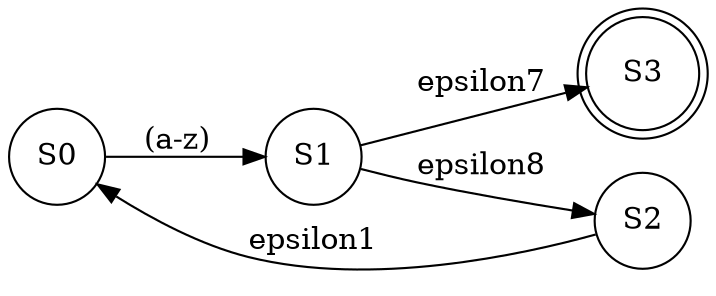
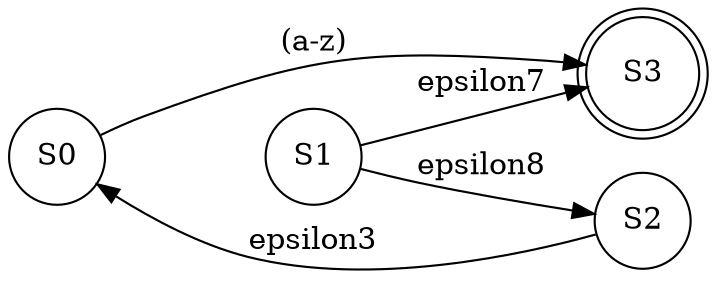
(175, 157) -> (327, 63)
(314, 241) -> (314, 241)
